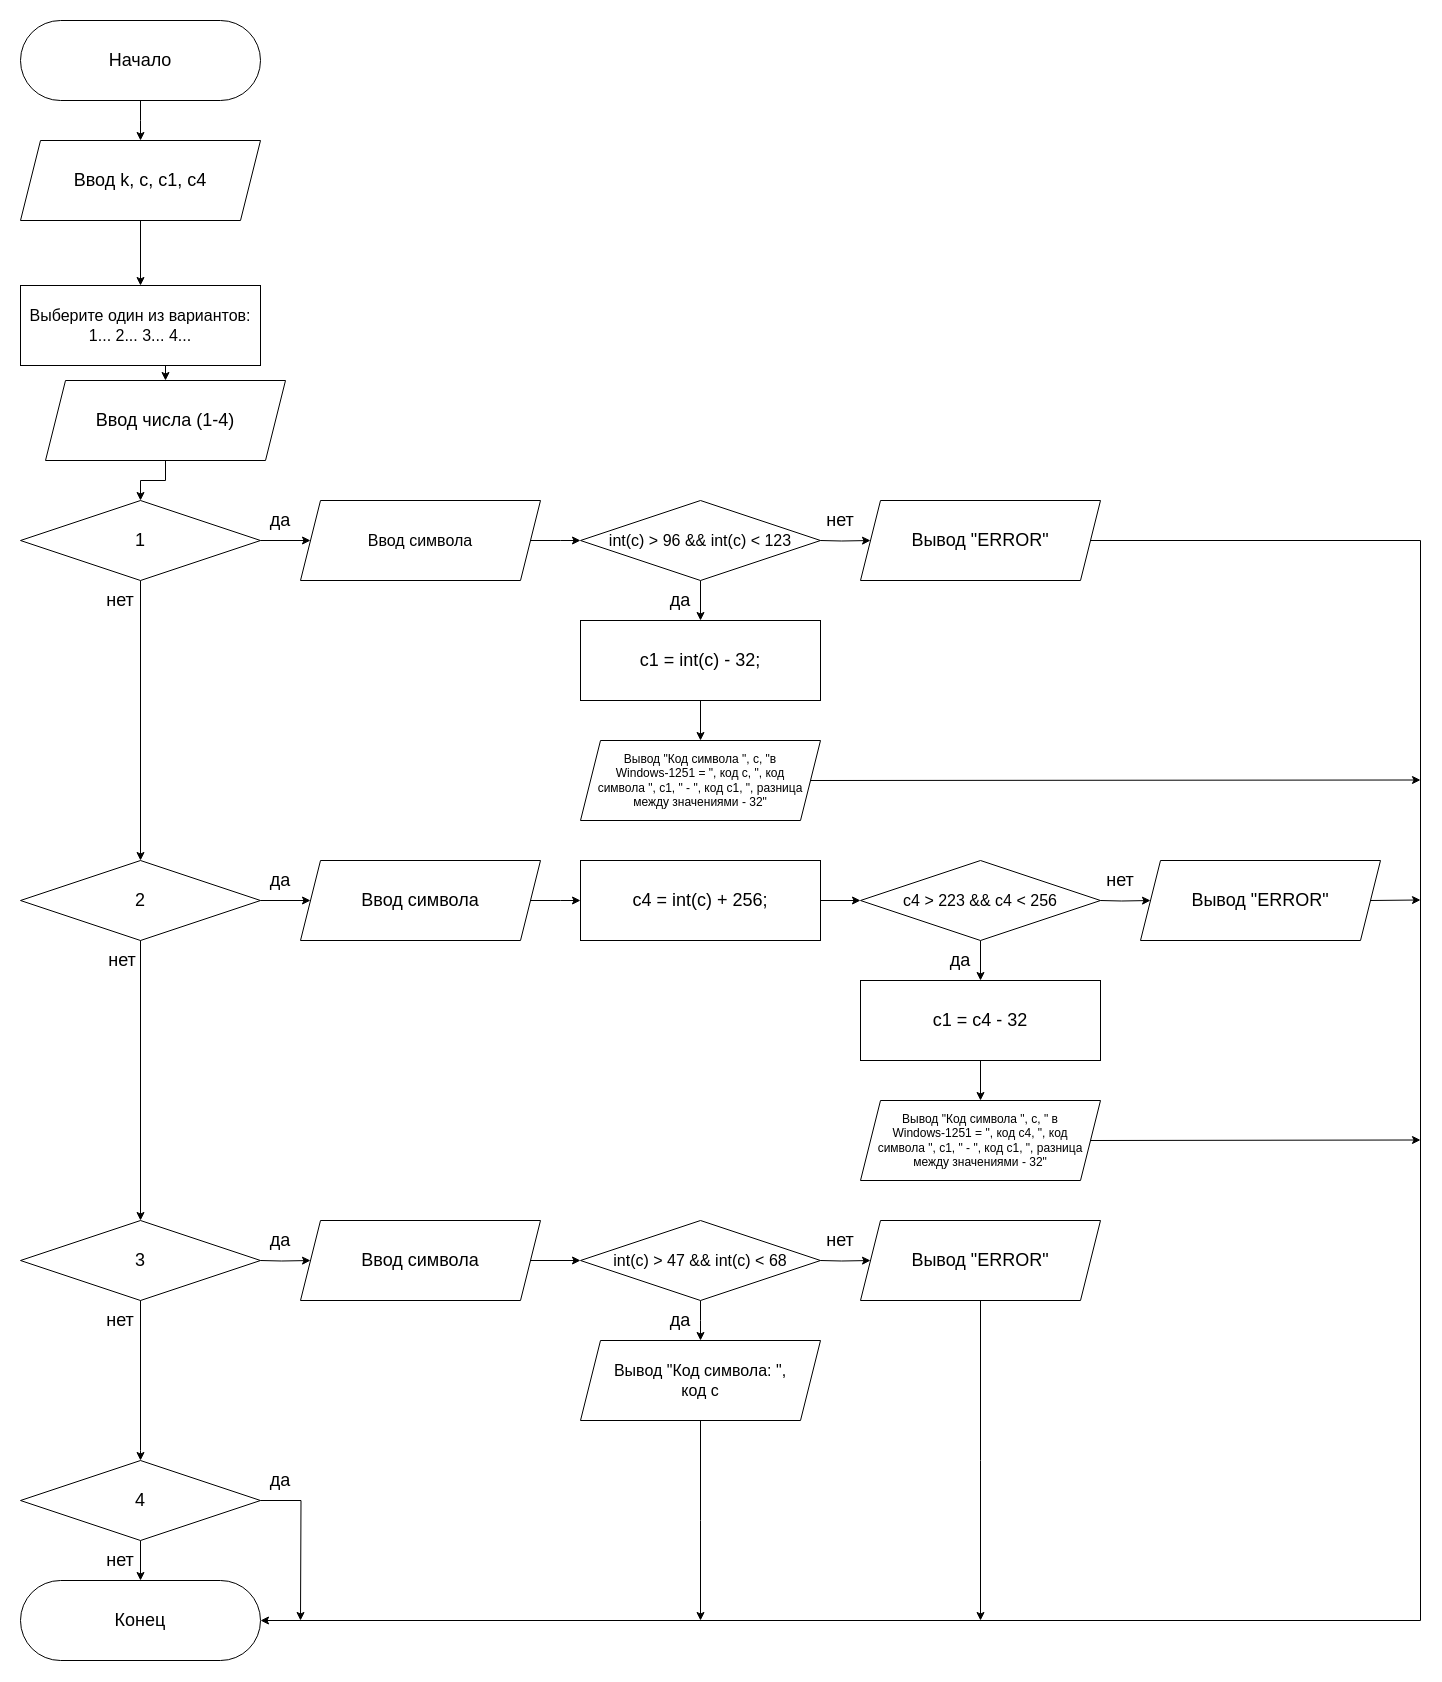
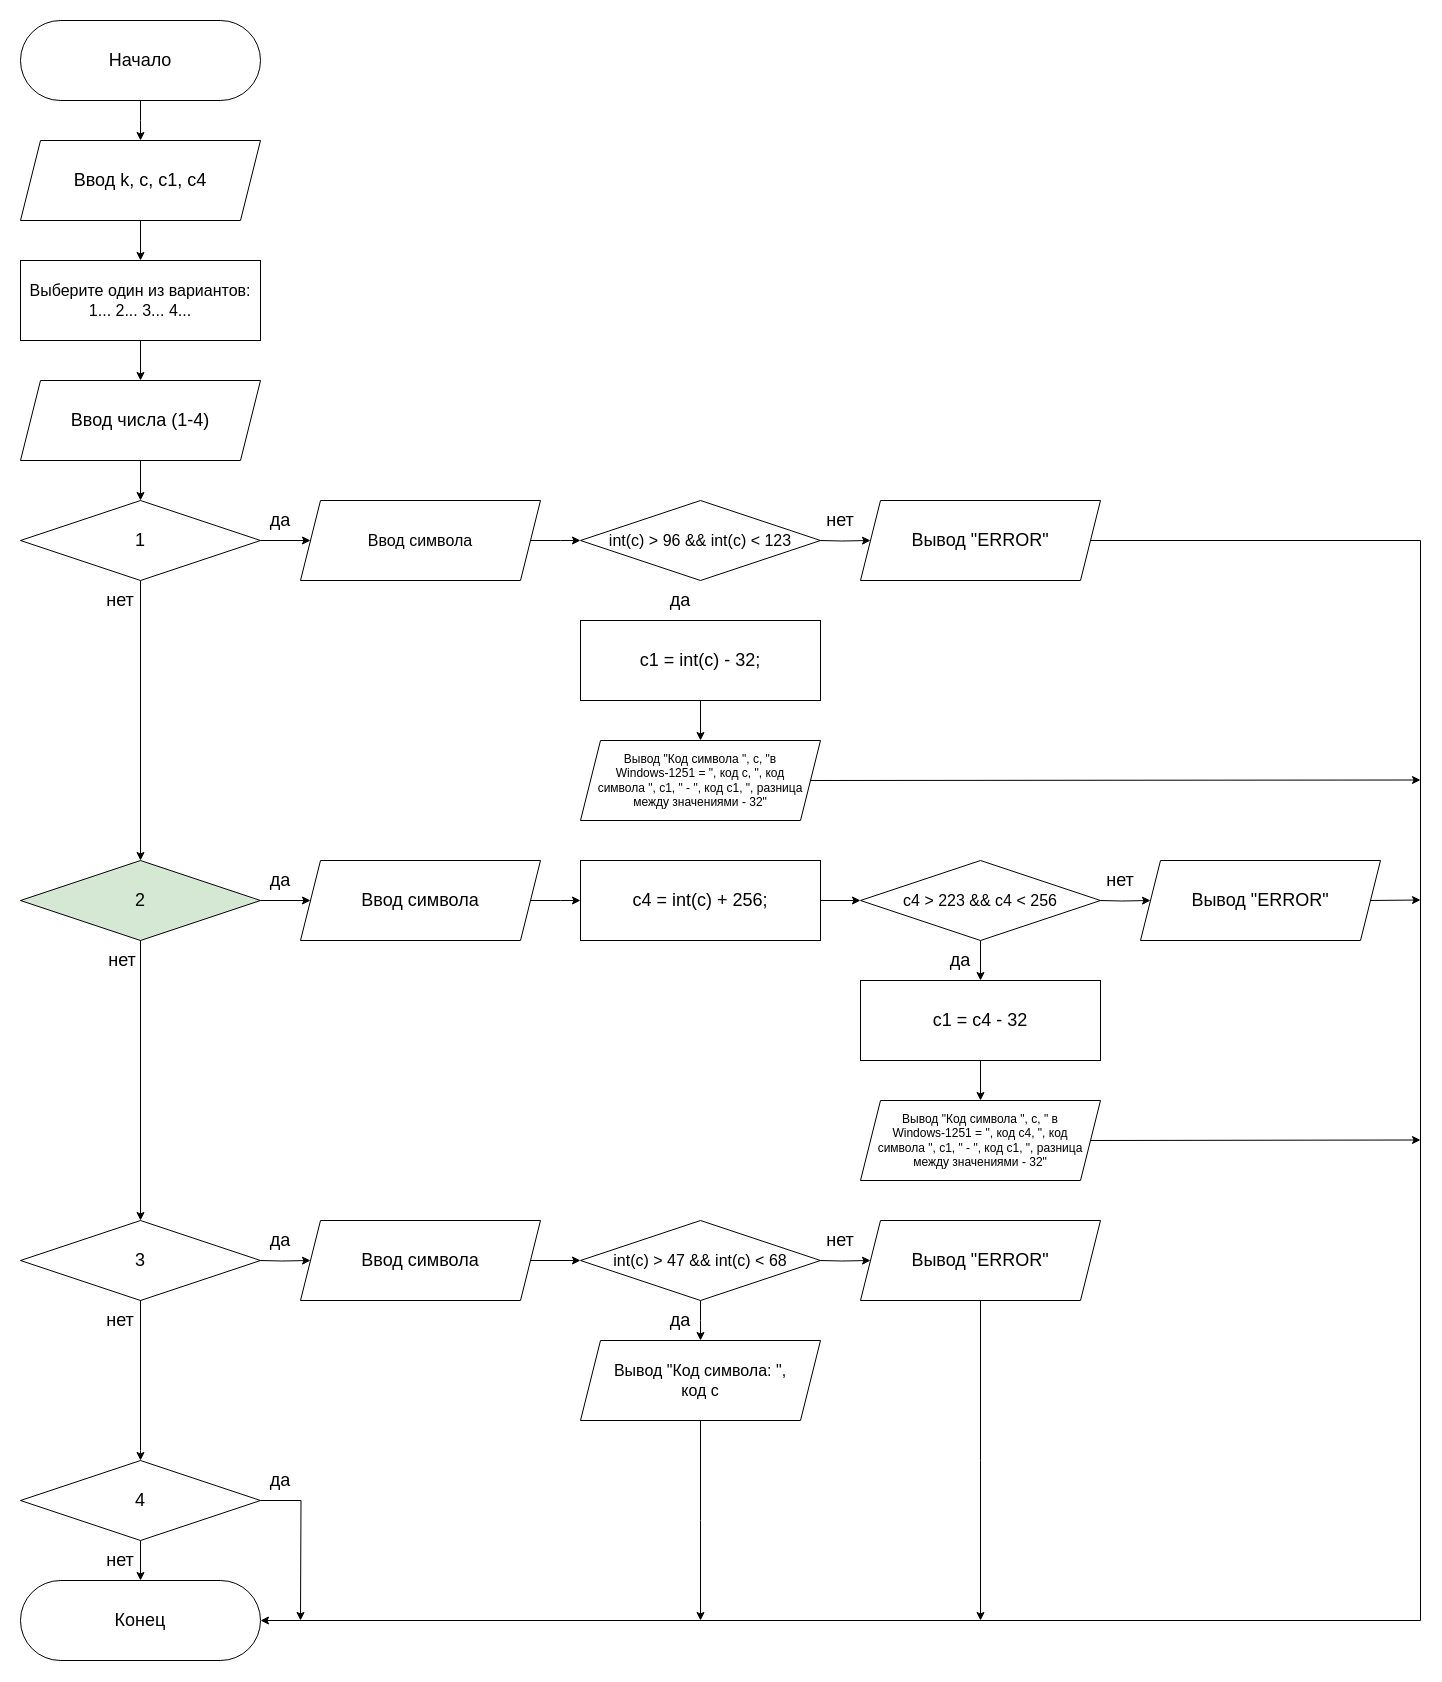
(141, 326) -> (141, 301)
(166, 421) -> (141, 421)
(701, 597) -> none
(141, 901) -> (141, 901)
